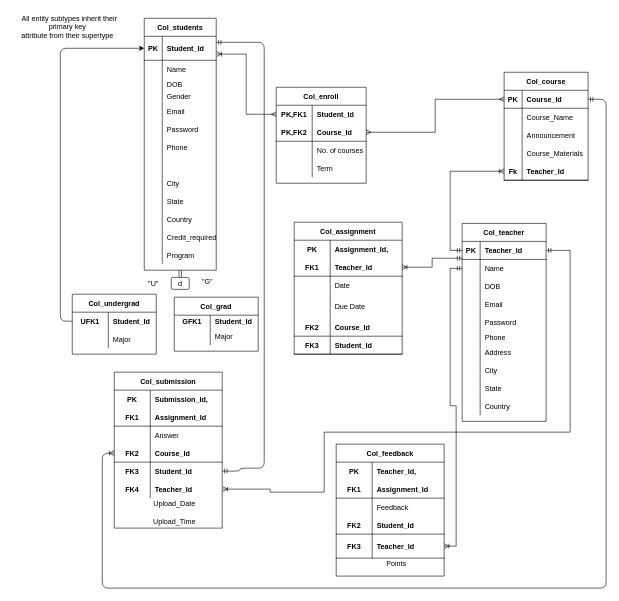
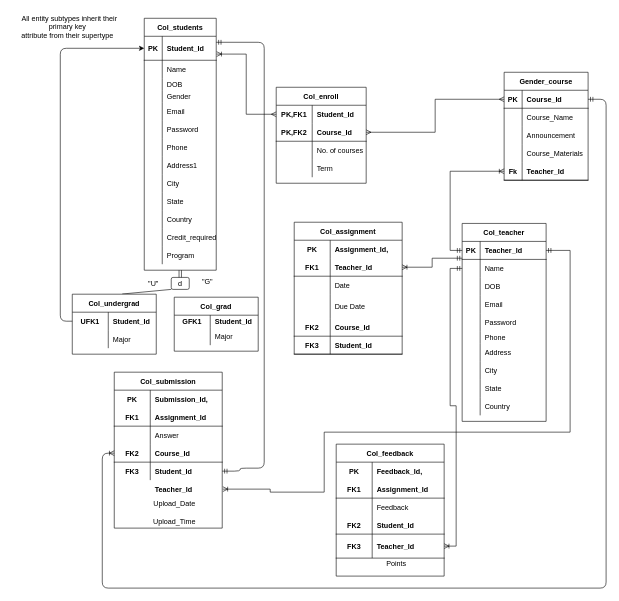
(546, 82) -> (546, 82)
none -> (189, 165)
none -> (147, 292)
(398, 472) -> (400, 472)
(132, 489) -> none
